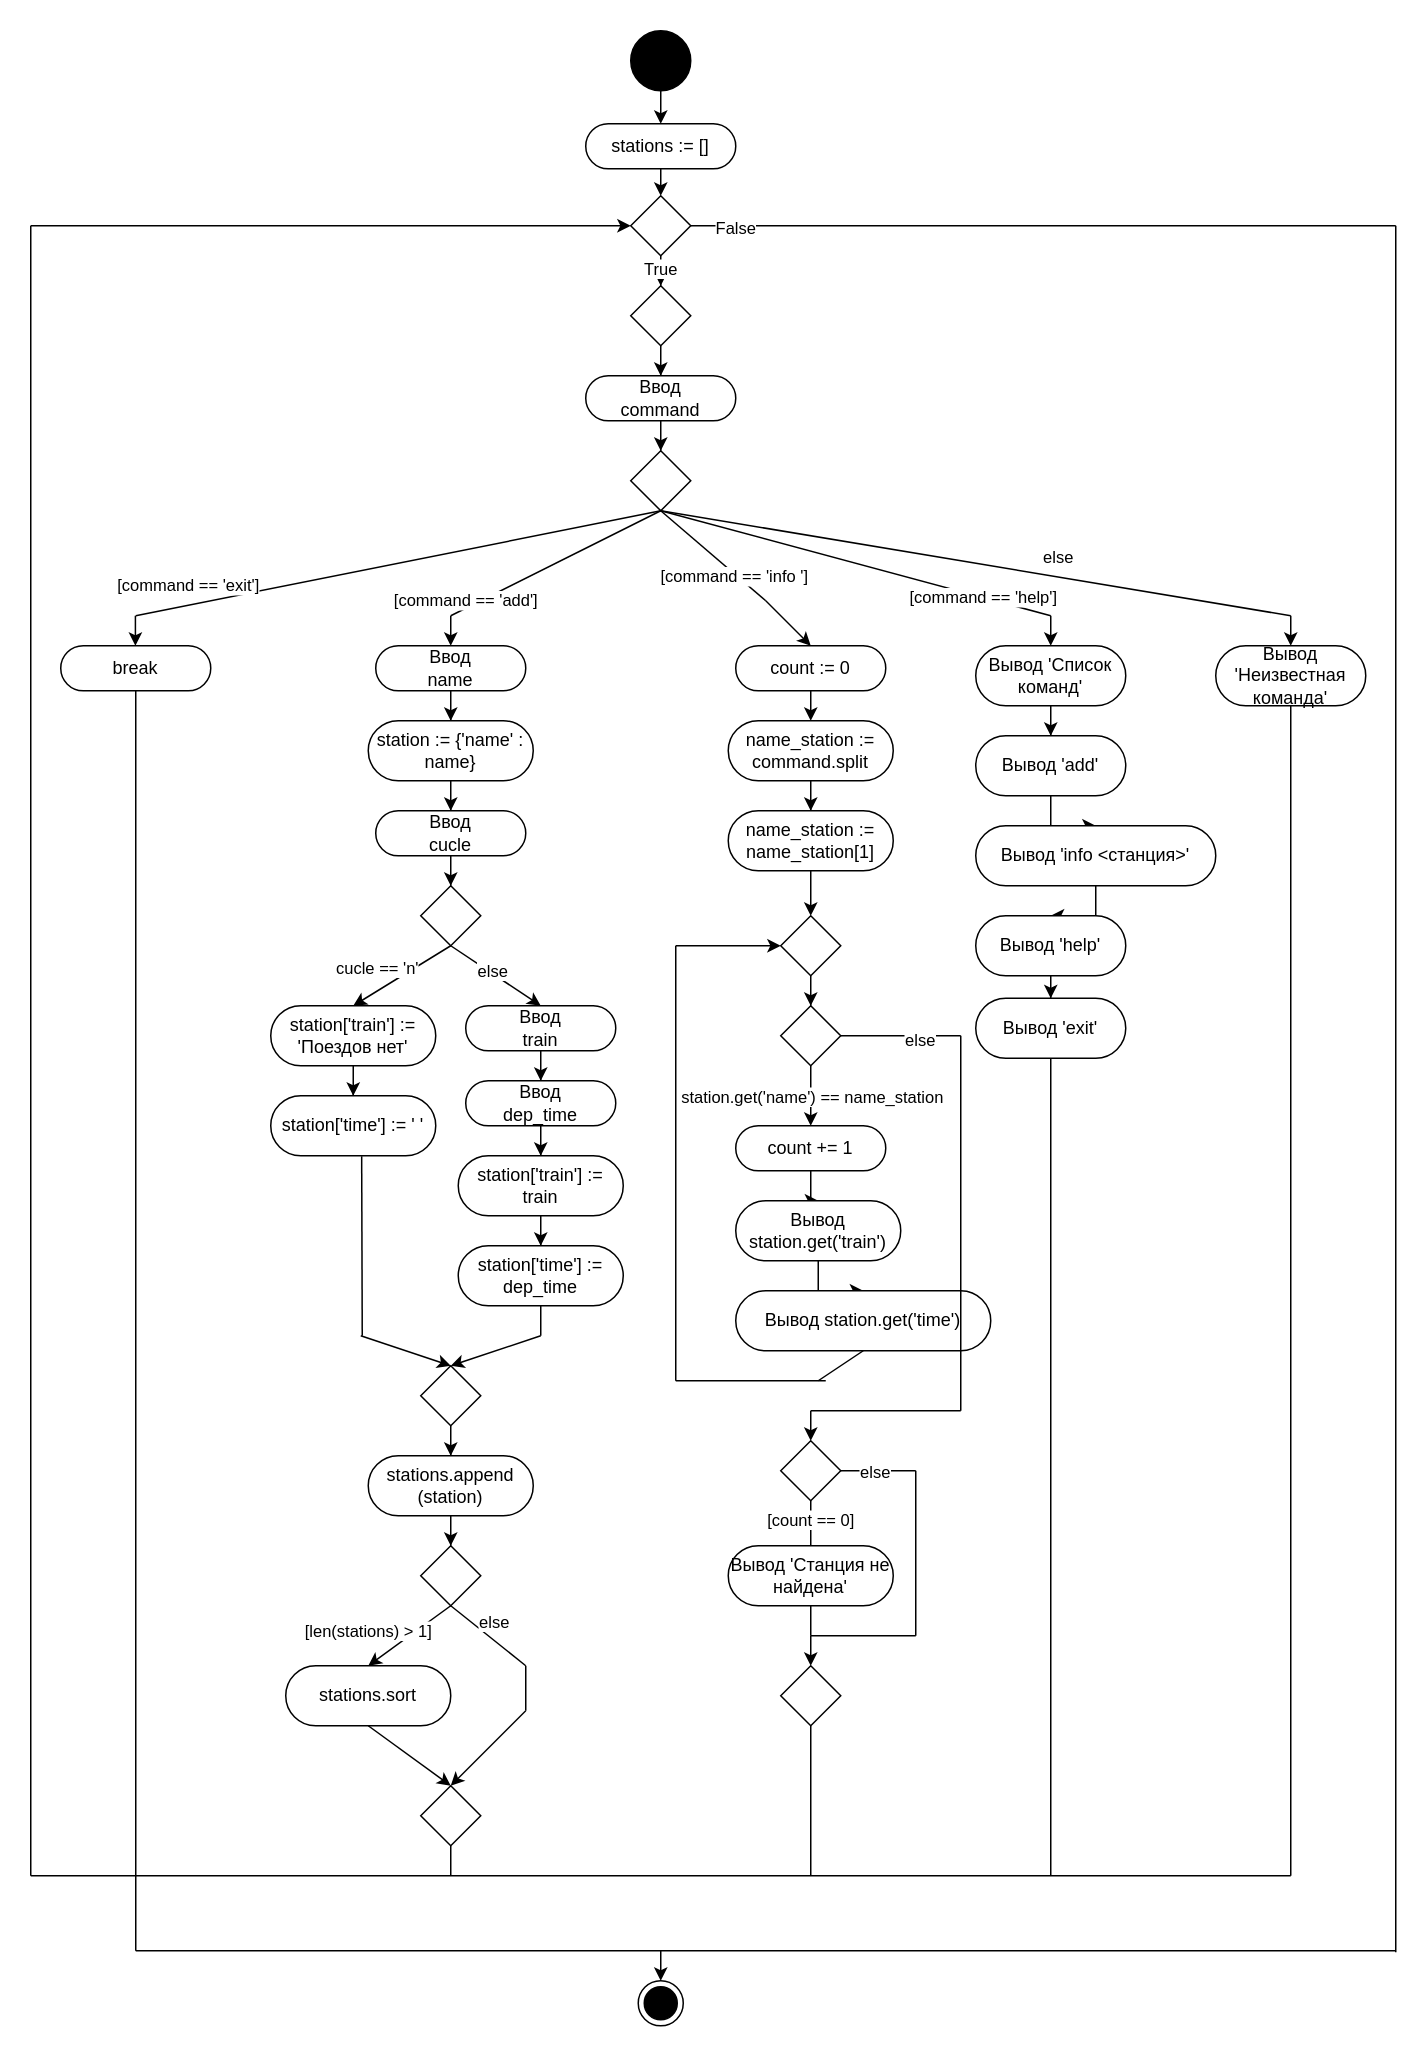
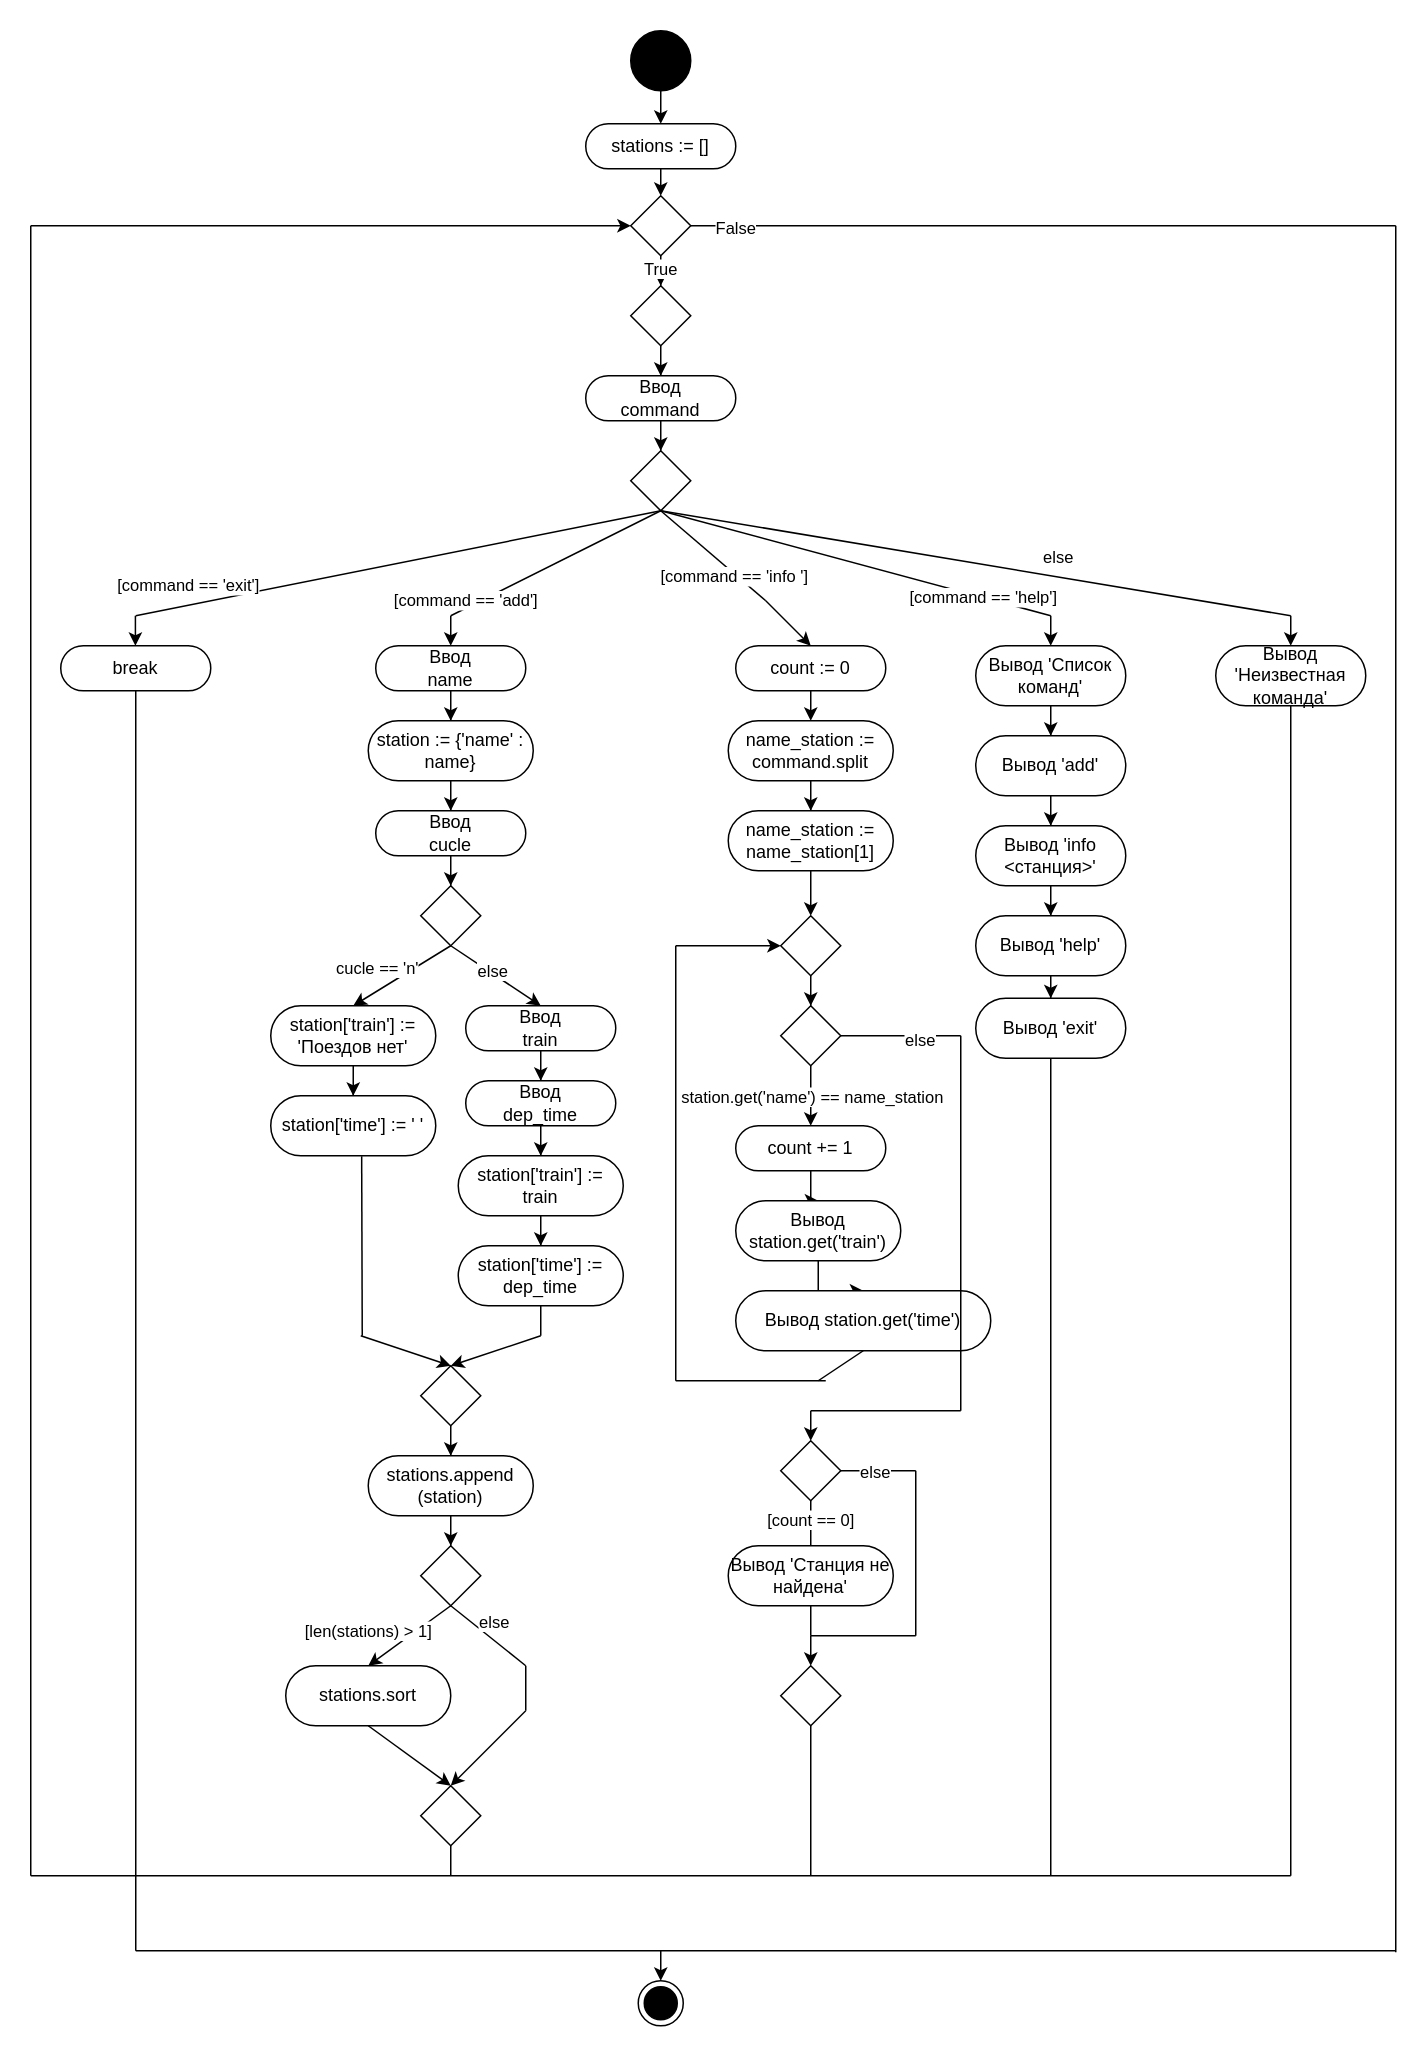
(1096, 856) -> (1051, 856)
